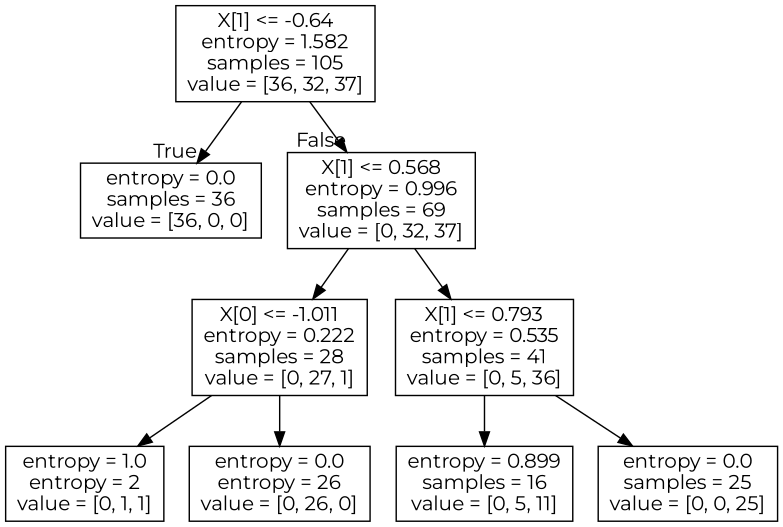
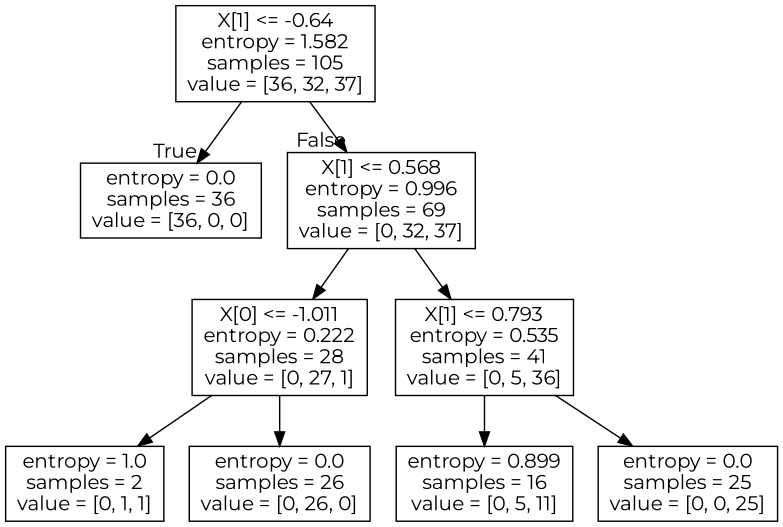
(85, 484) -> (85, 484)
(280, 484) -> (280, 484)
